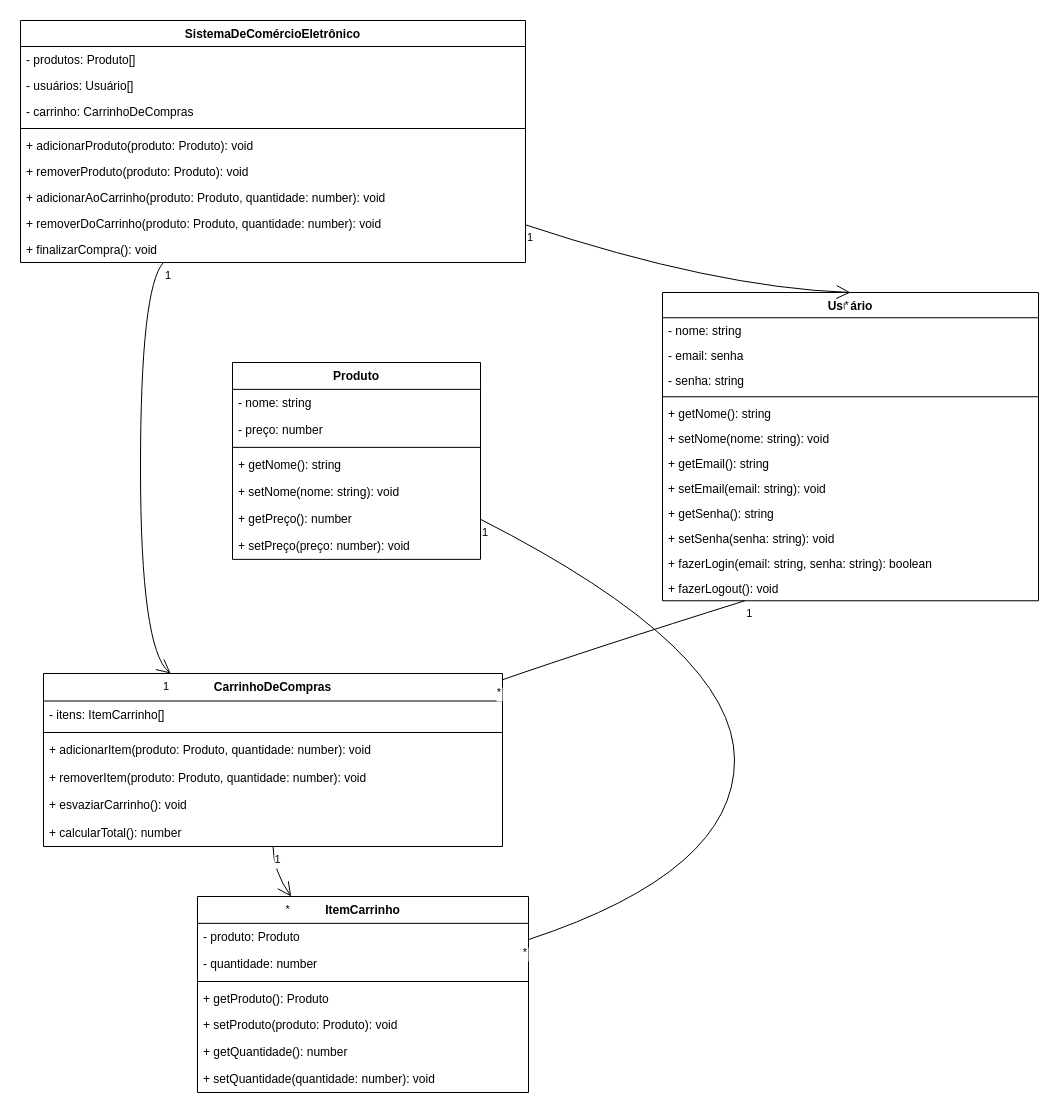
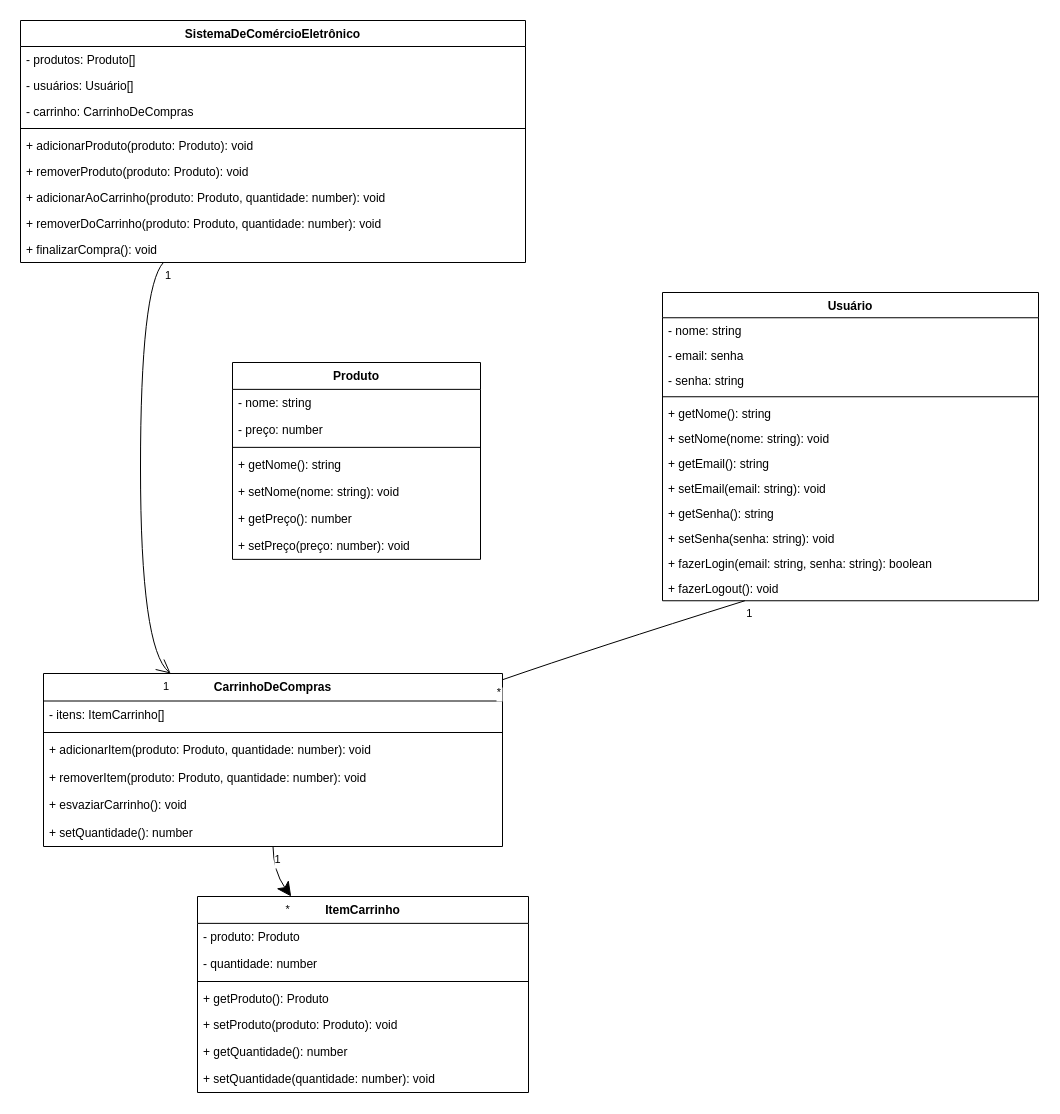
(686, 270) -> none
(727, 723) -> none
(124, 833) -> (127, 833)
(281, 881) -> (279, 877)
